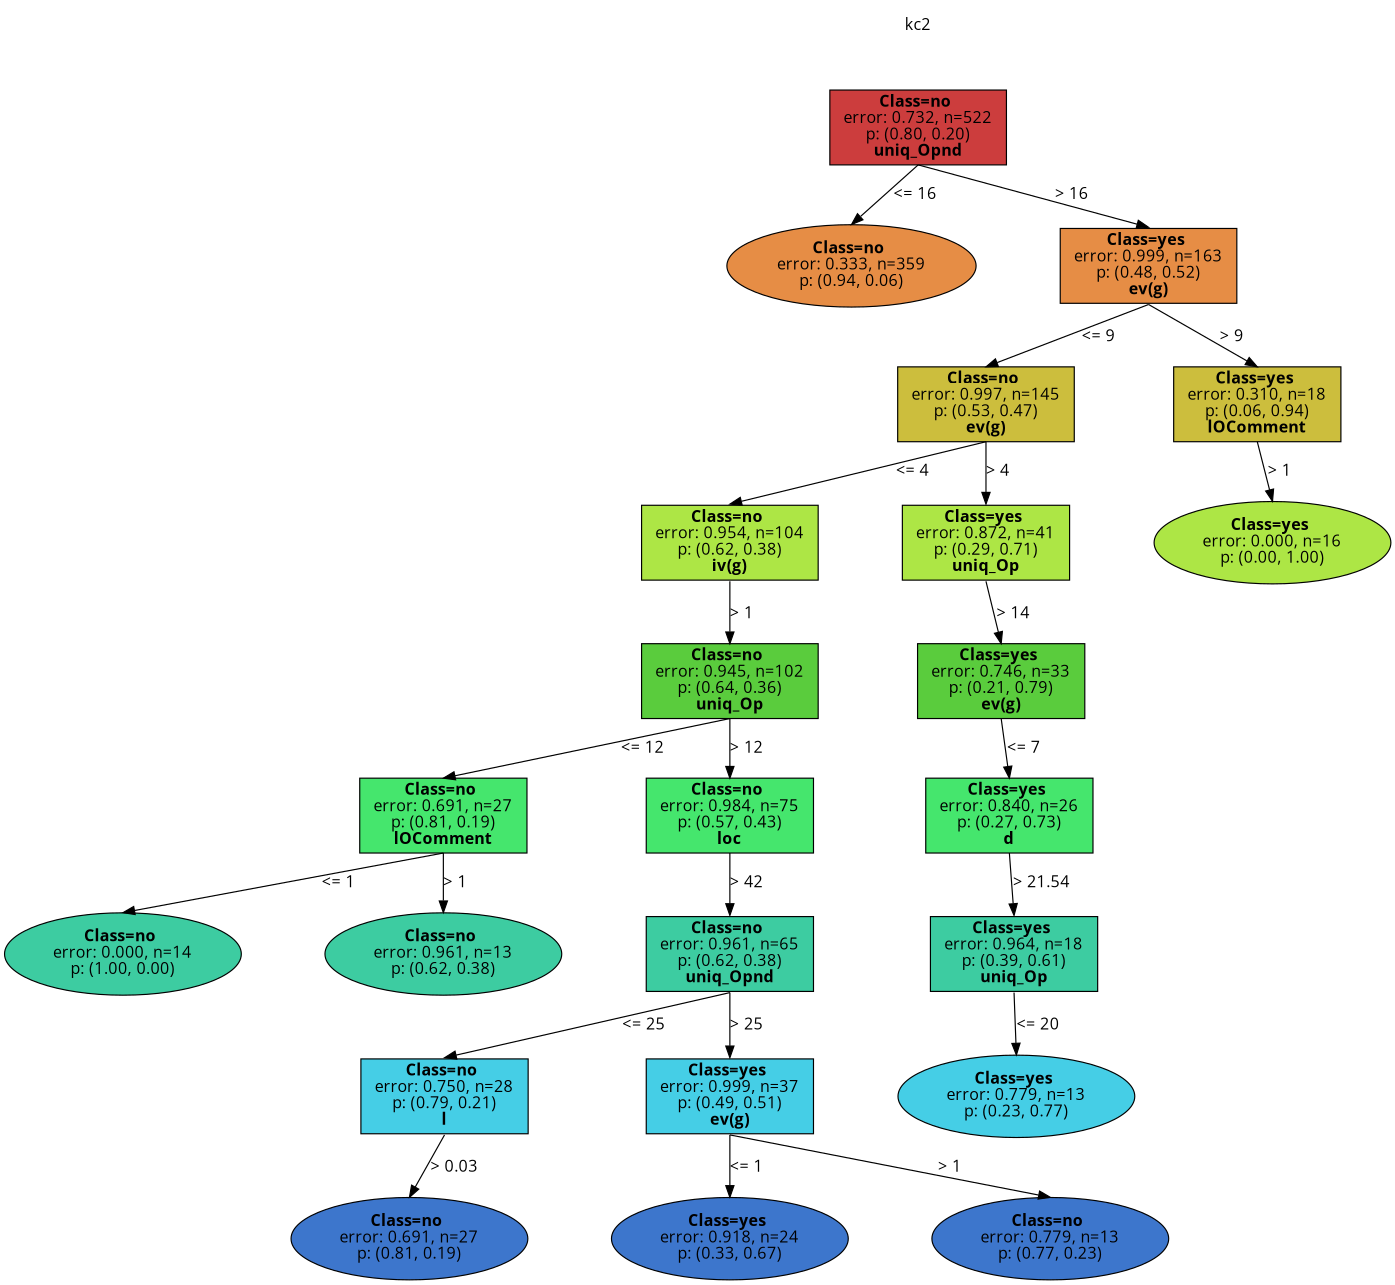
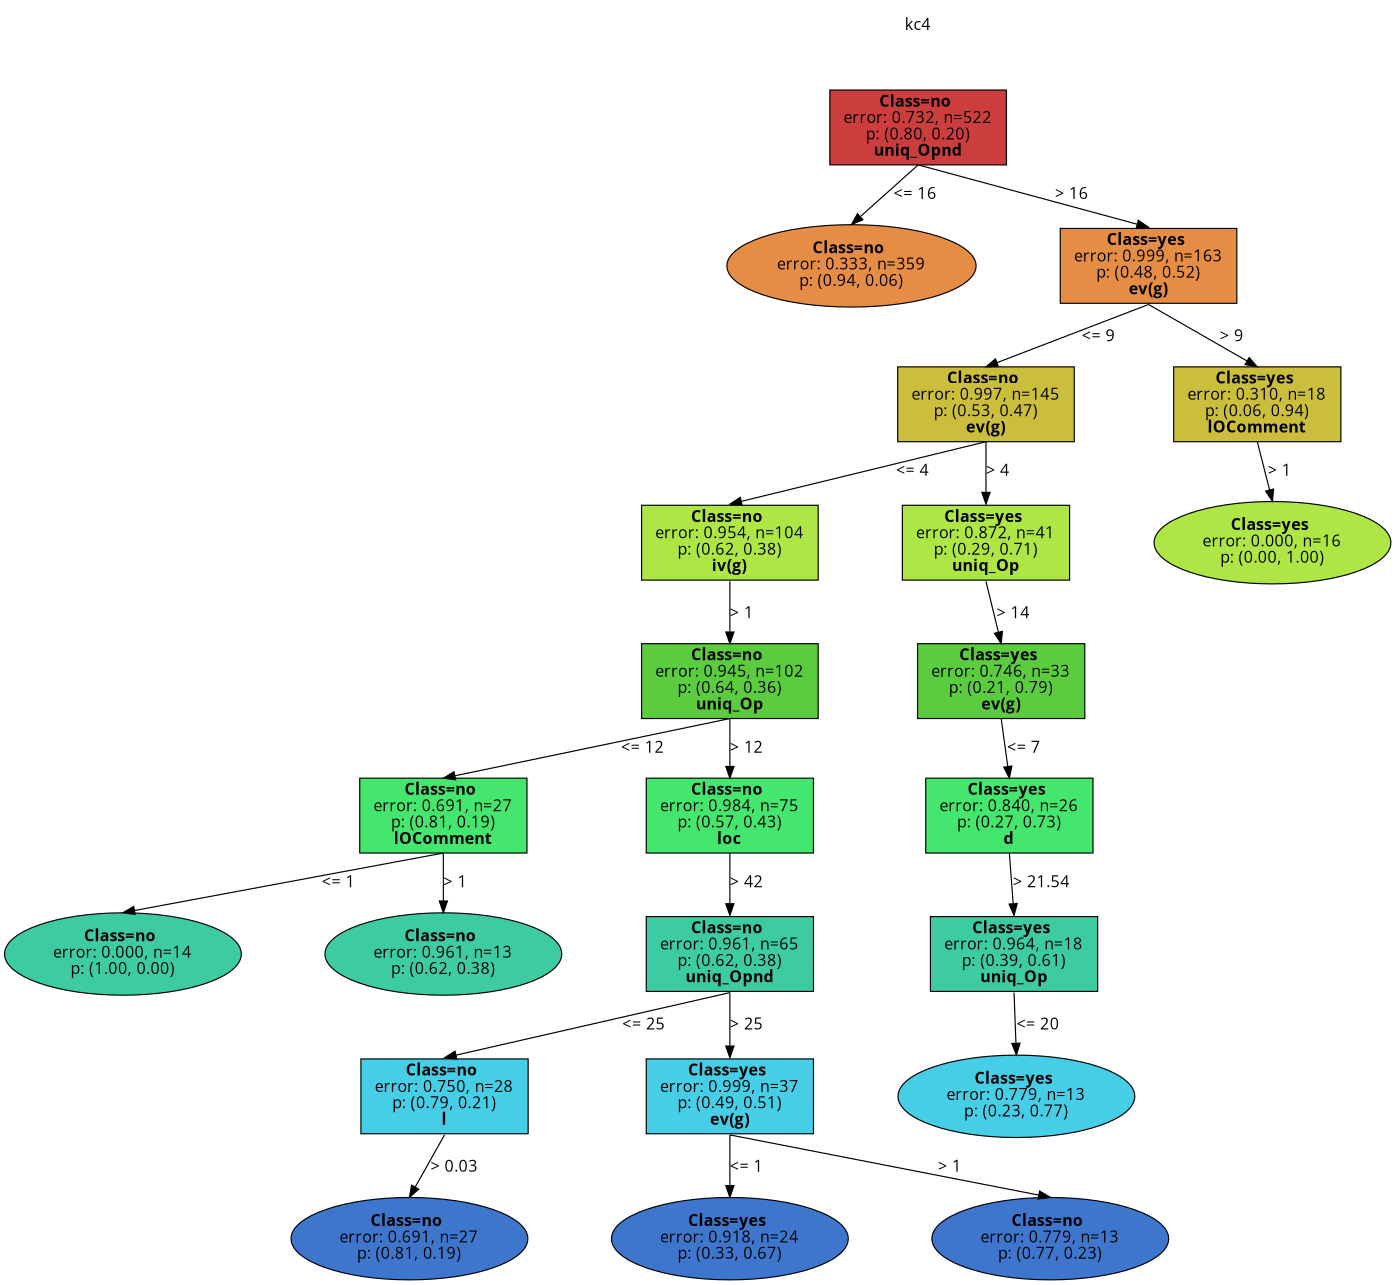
(918, 26) -> (918, 26)
